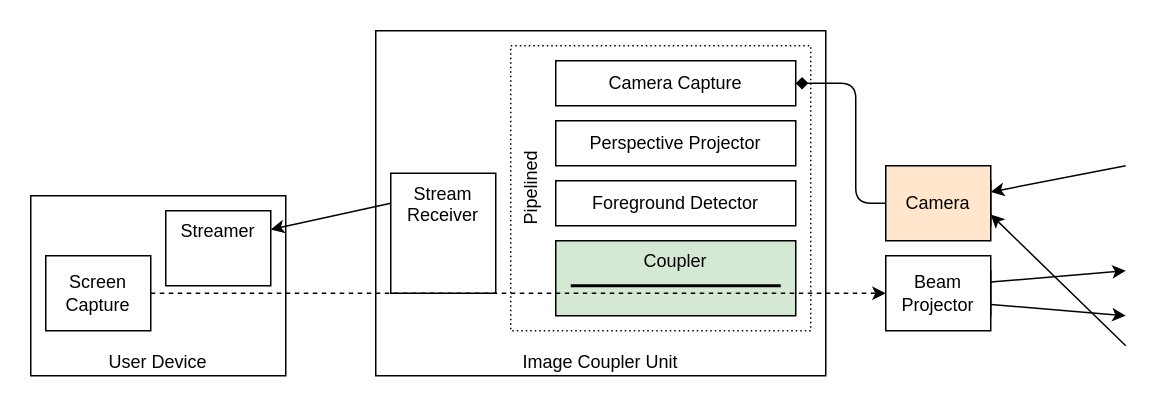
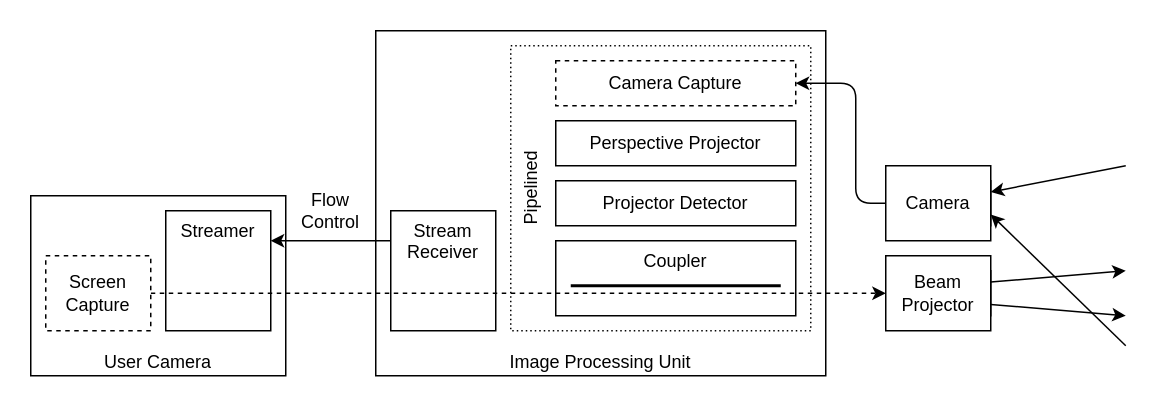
(676, 83) -> (676, 83)
(808, 83) -> (807, 83)
(676, 203) -> (676, 203)
(938, 203) -> (938, 203)
none -> (331, 211)
(443, 233) -> (443, 271)
(218, 248) -> (218, 271)
(676, 278) -> (676, 278)
(98, 293) -> (98, 293)
(158, 360) -> (158, 360)
(601, 360) -> (601, 360)
